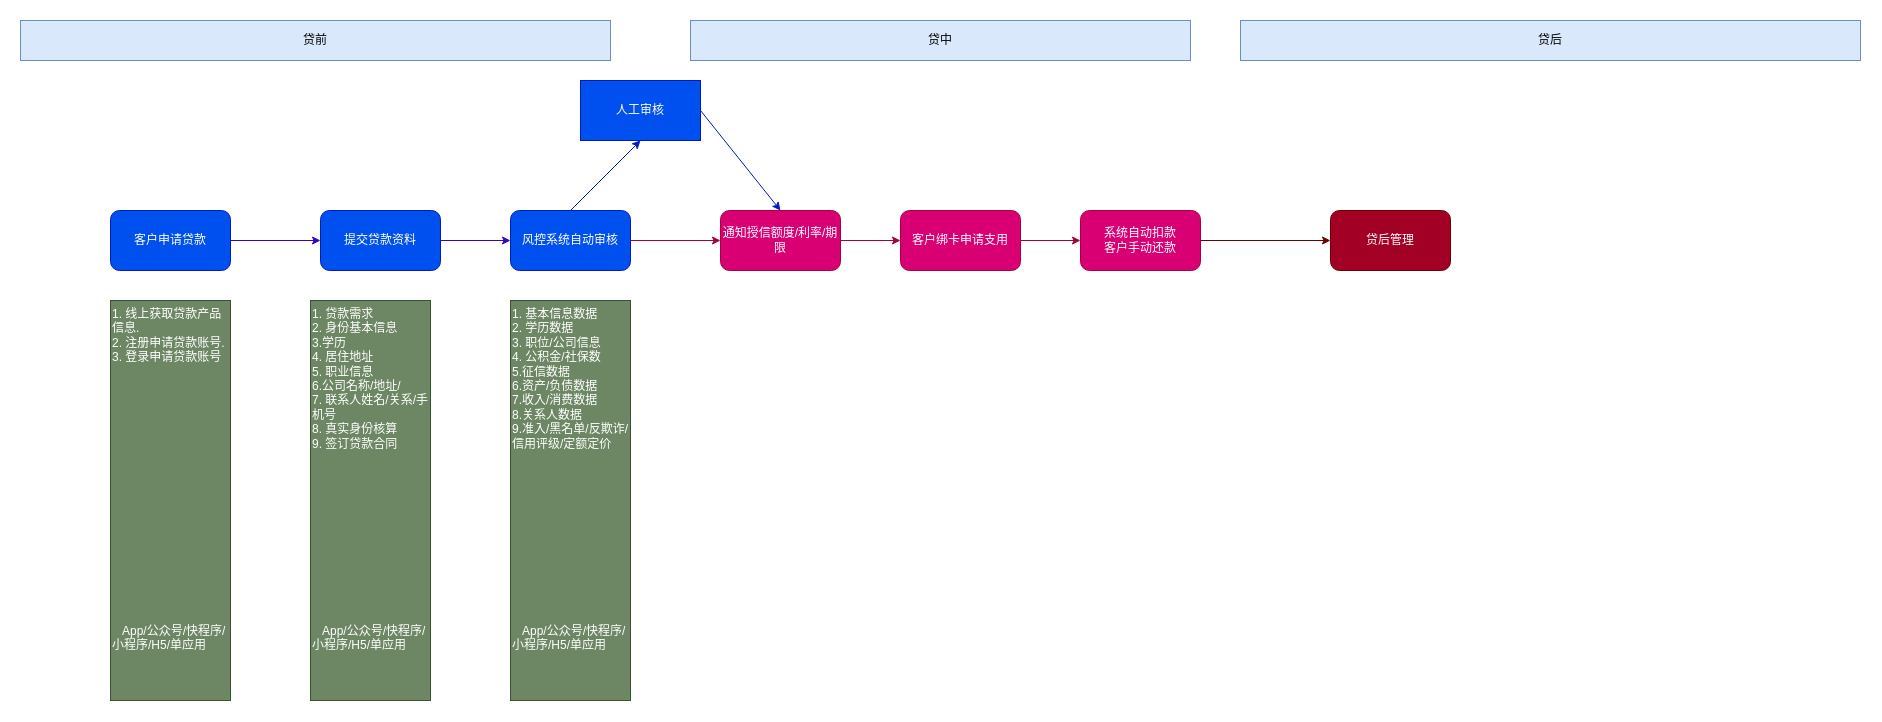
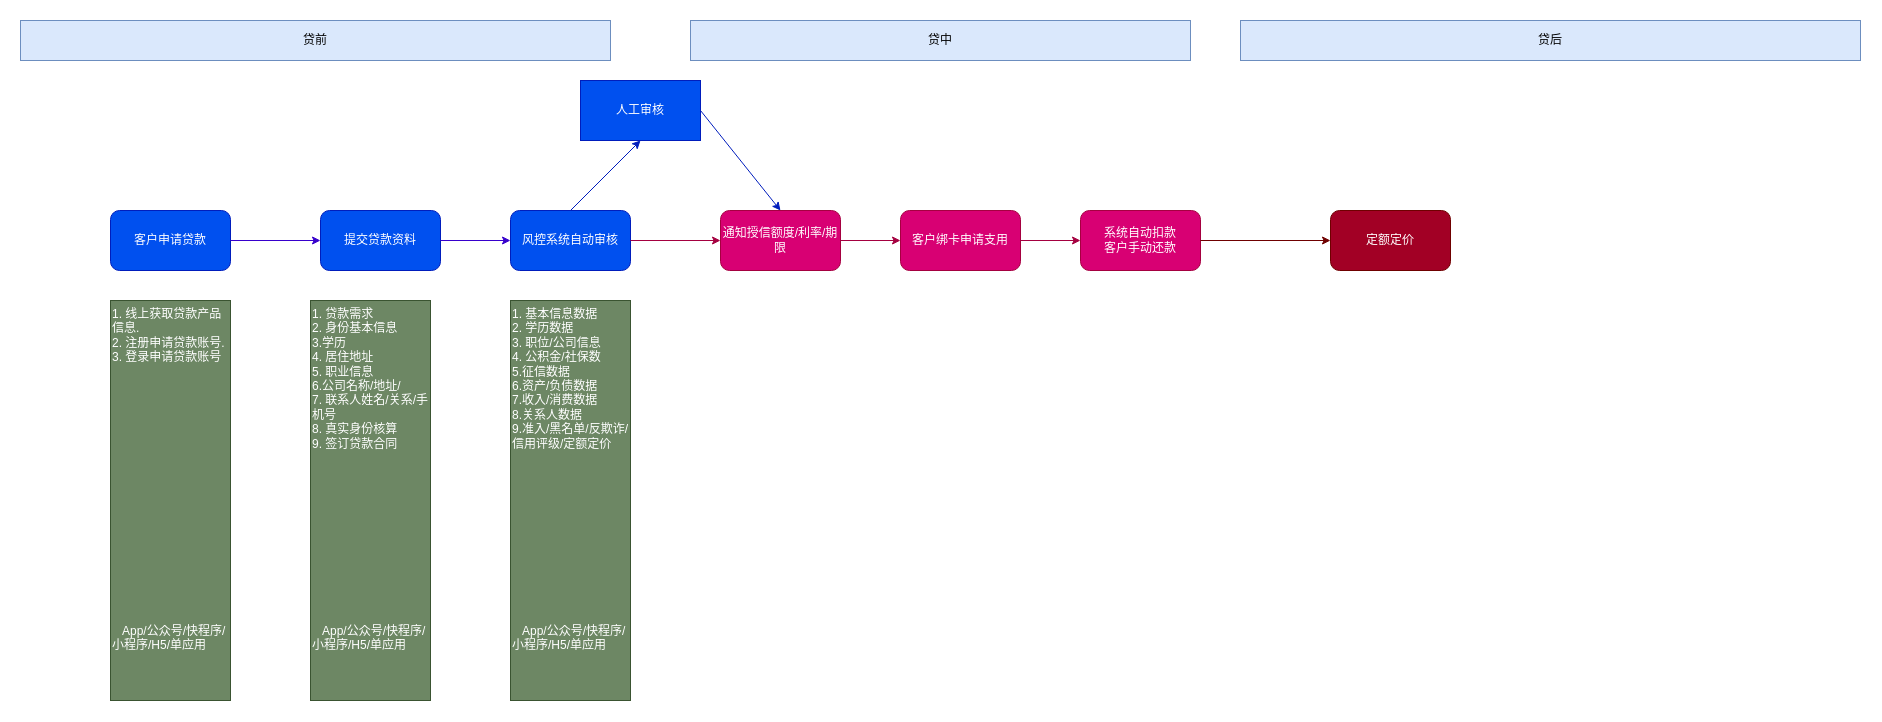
(1391, 241) -> (1391, 241)
